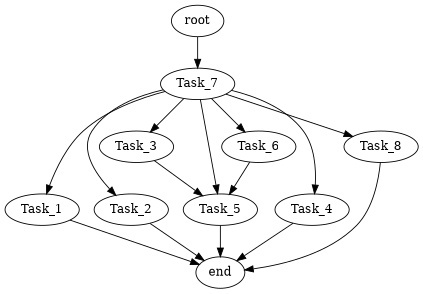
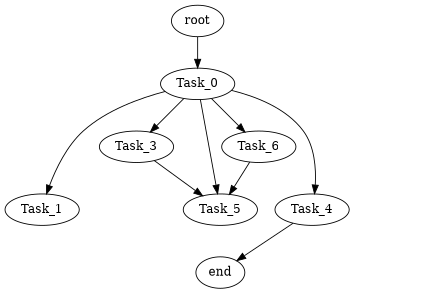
(198, 84) -> (198, 84)
(381, 147) -> none
(131, 210) -> none
(220, 237) -> none
(130, 241) -> none
